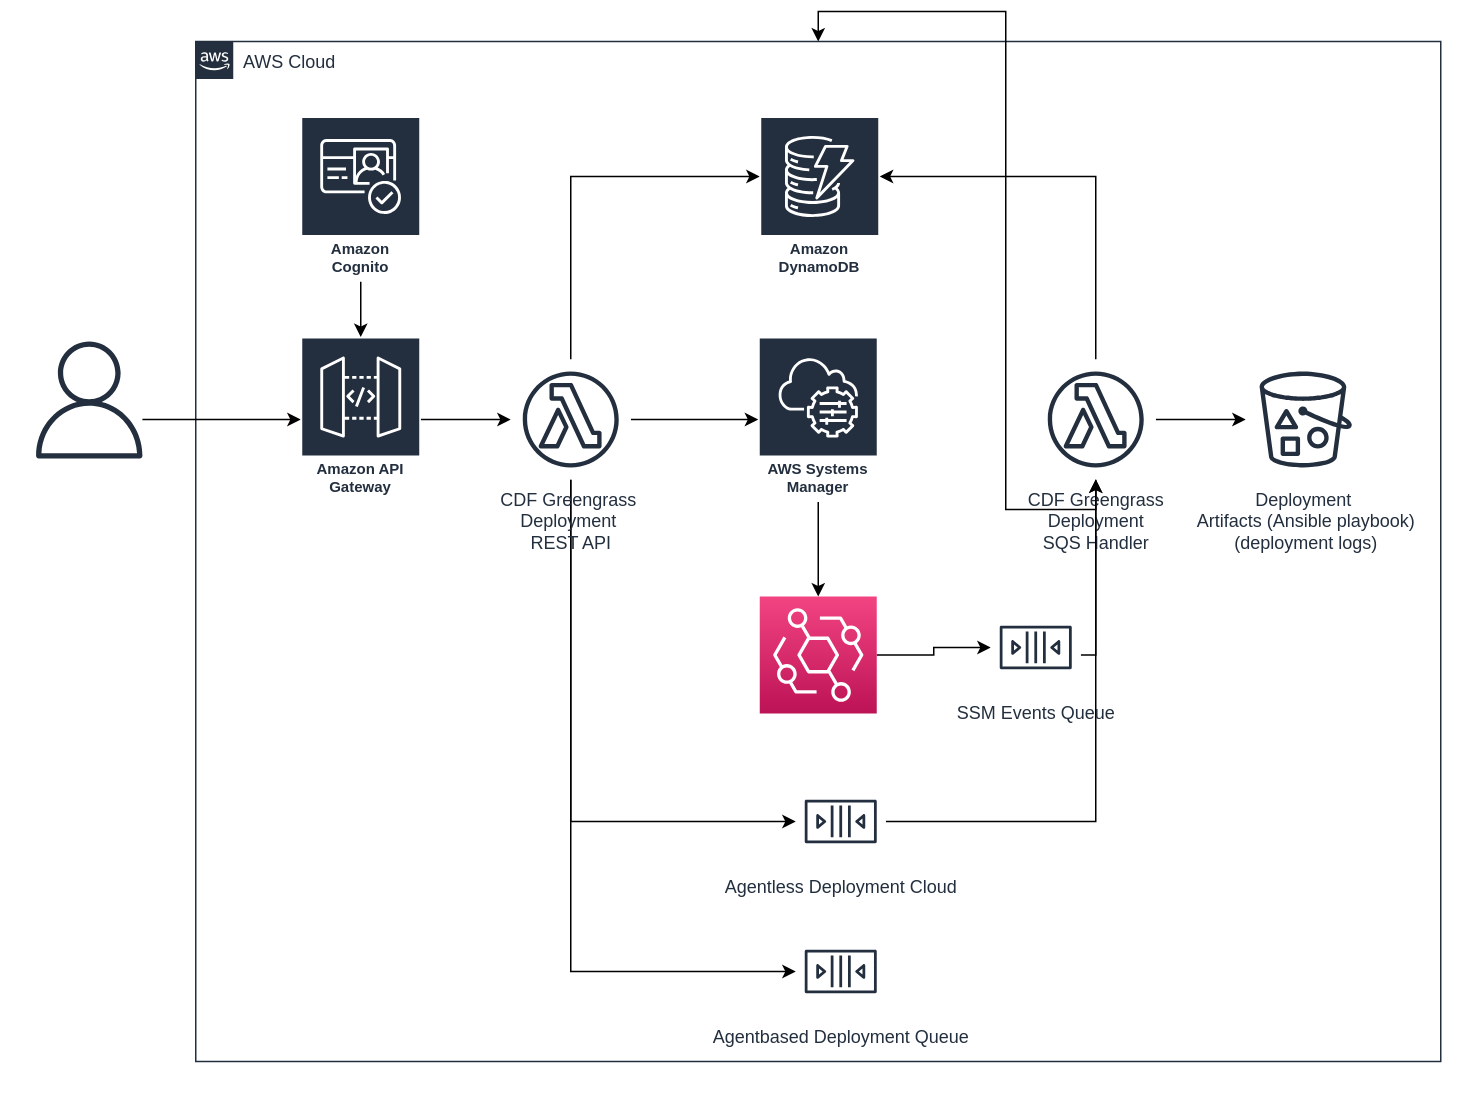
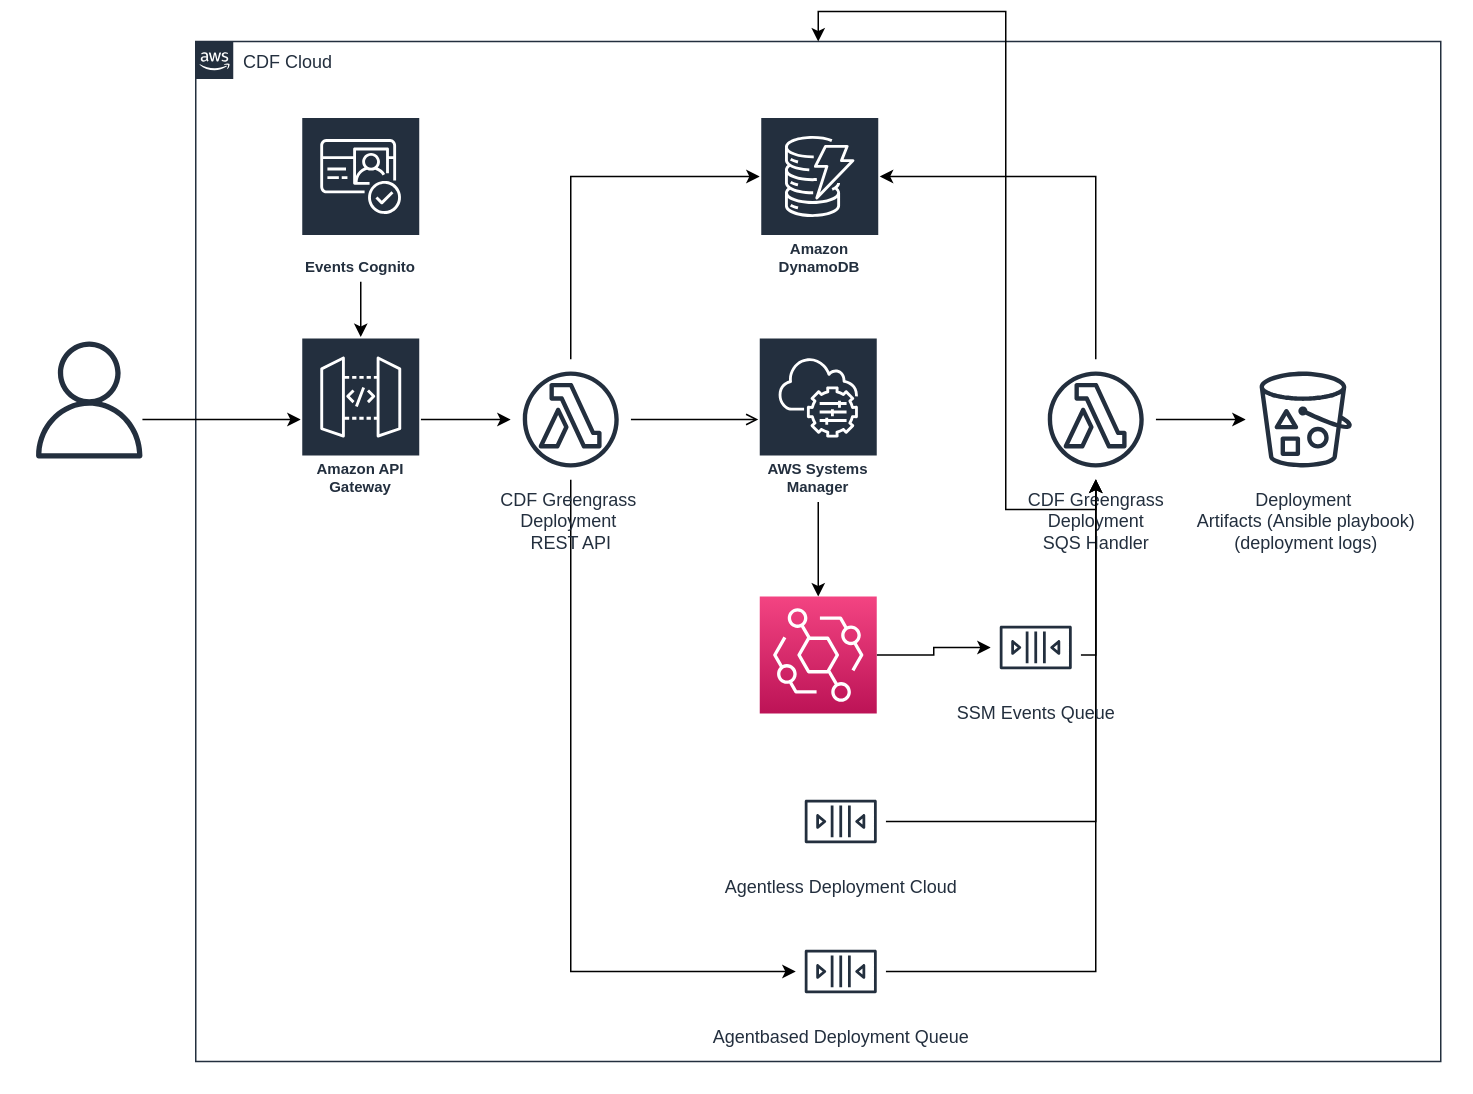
(284, 63) -> (284, 63)
(361, 266) -> (361, 266)
(747, 419) -> (749, 419)
(679, 821) -> none
none -> (1065, 971)
